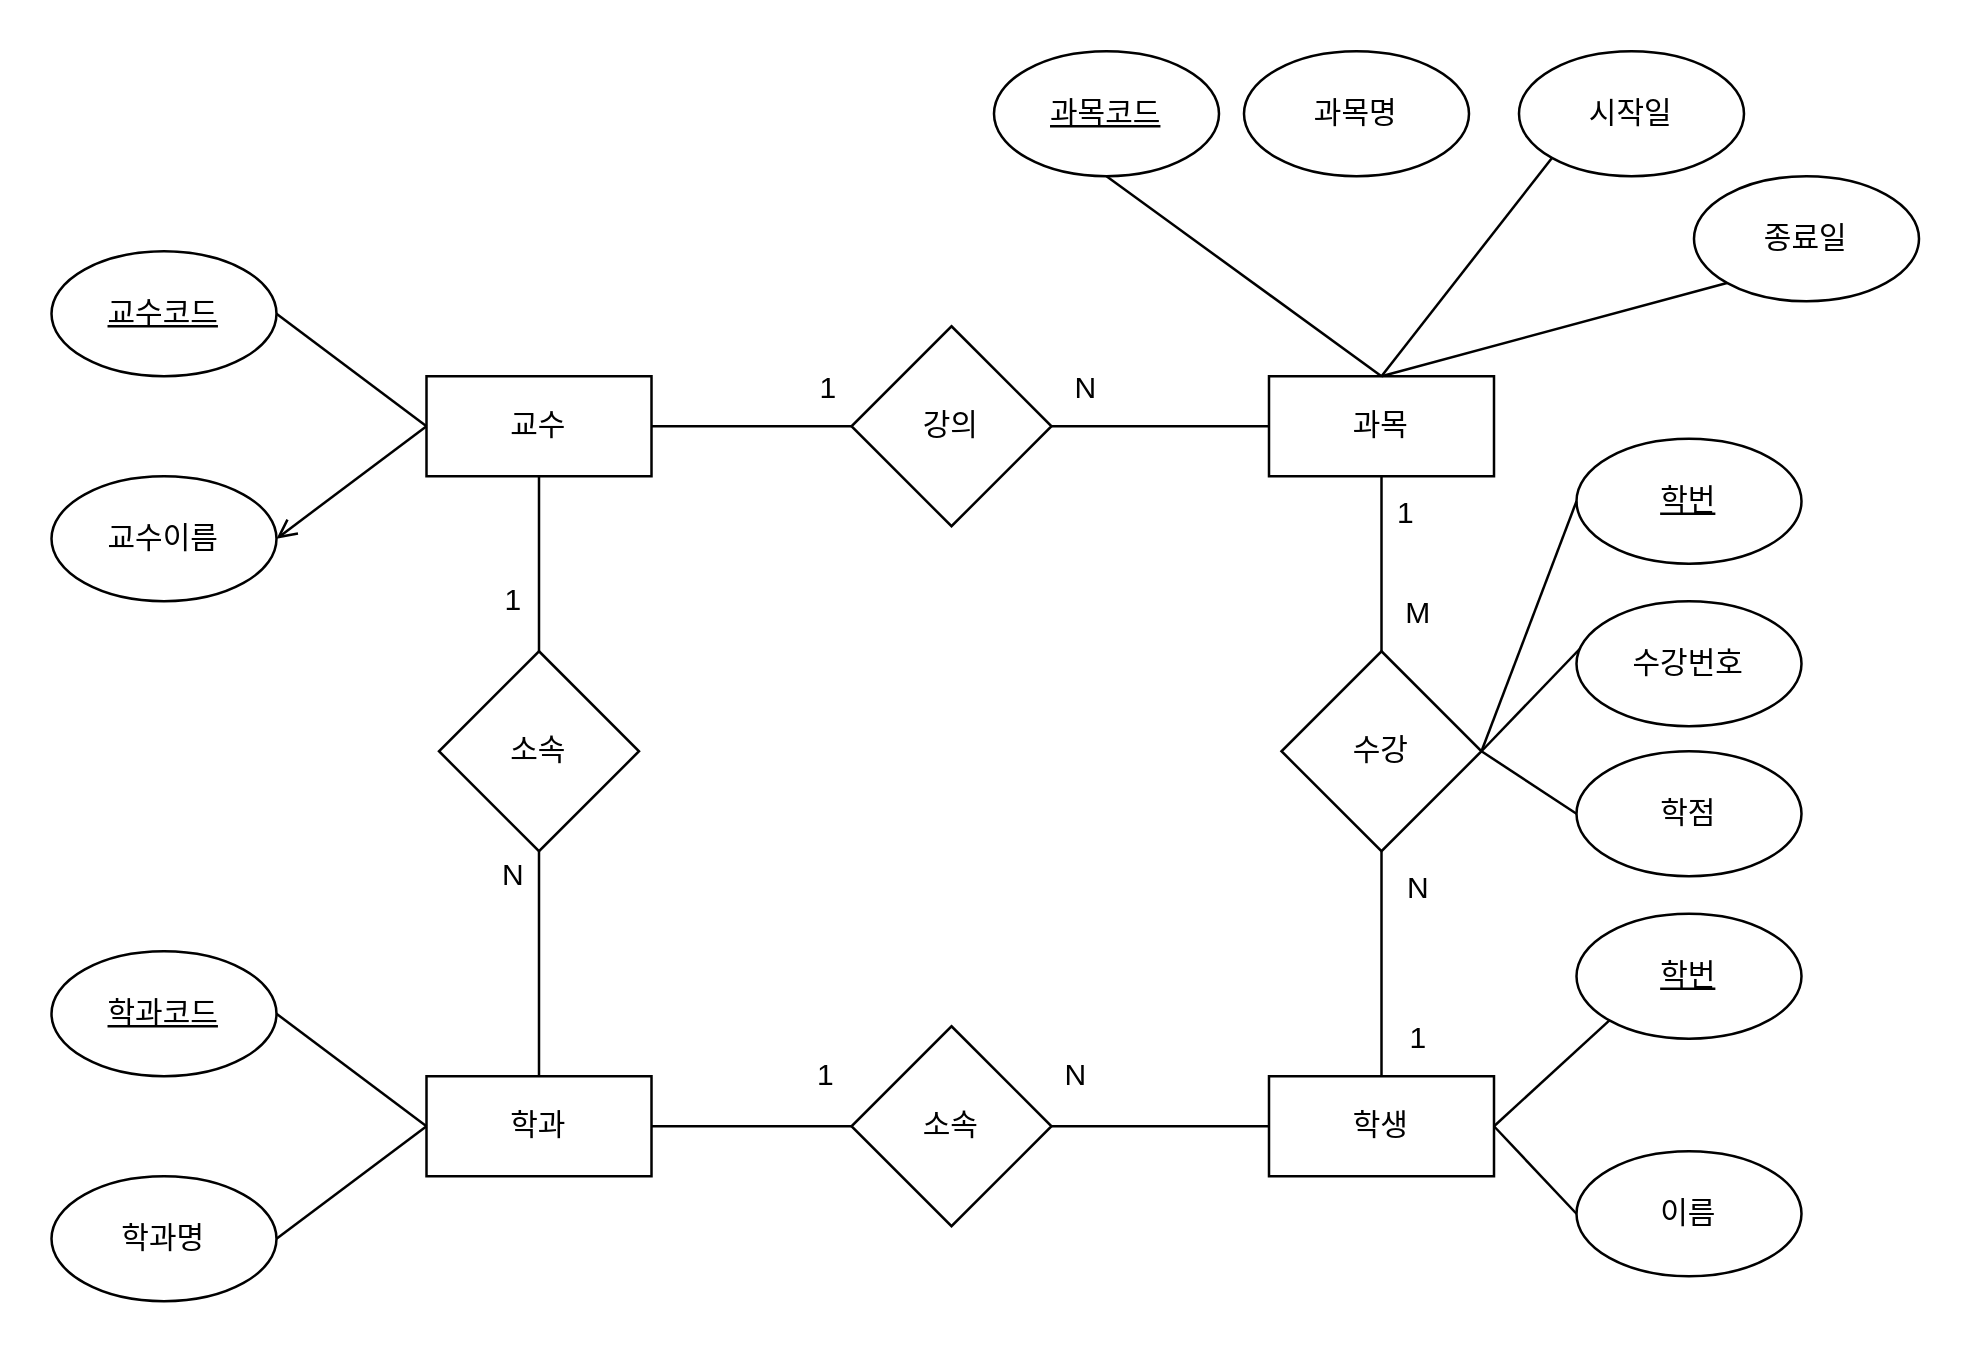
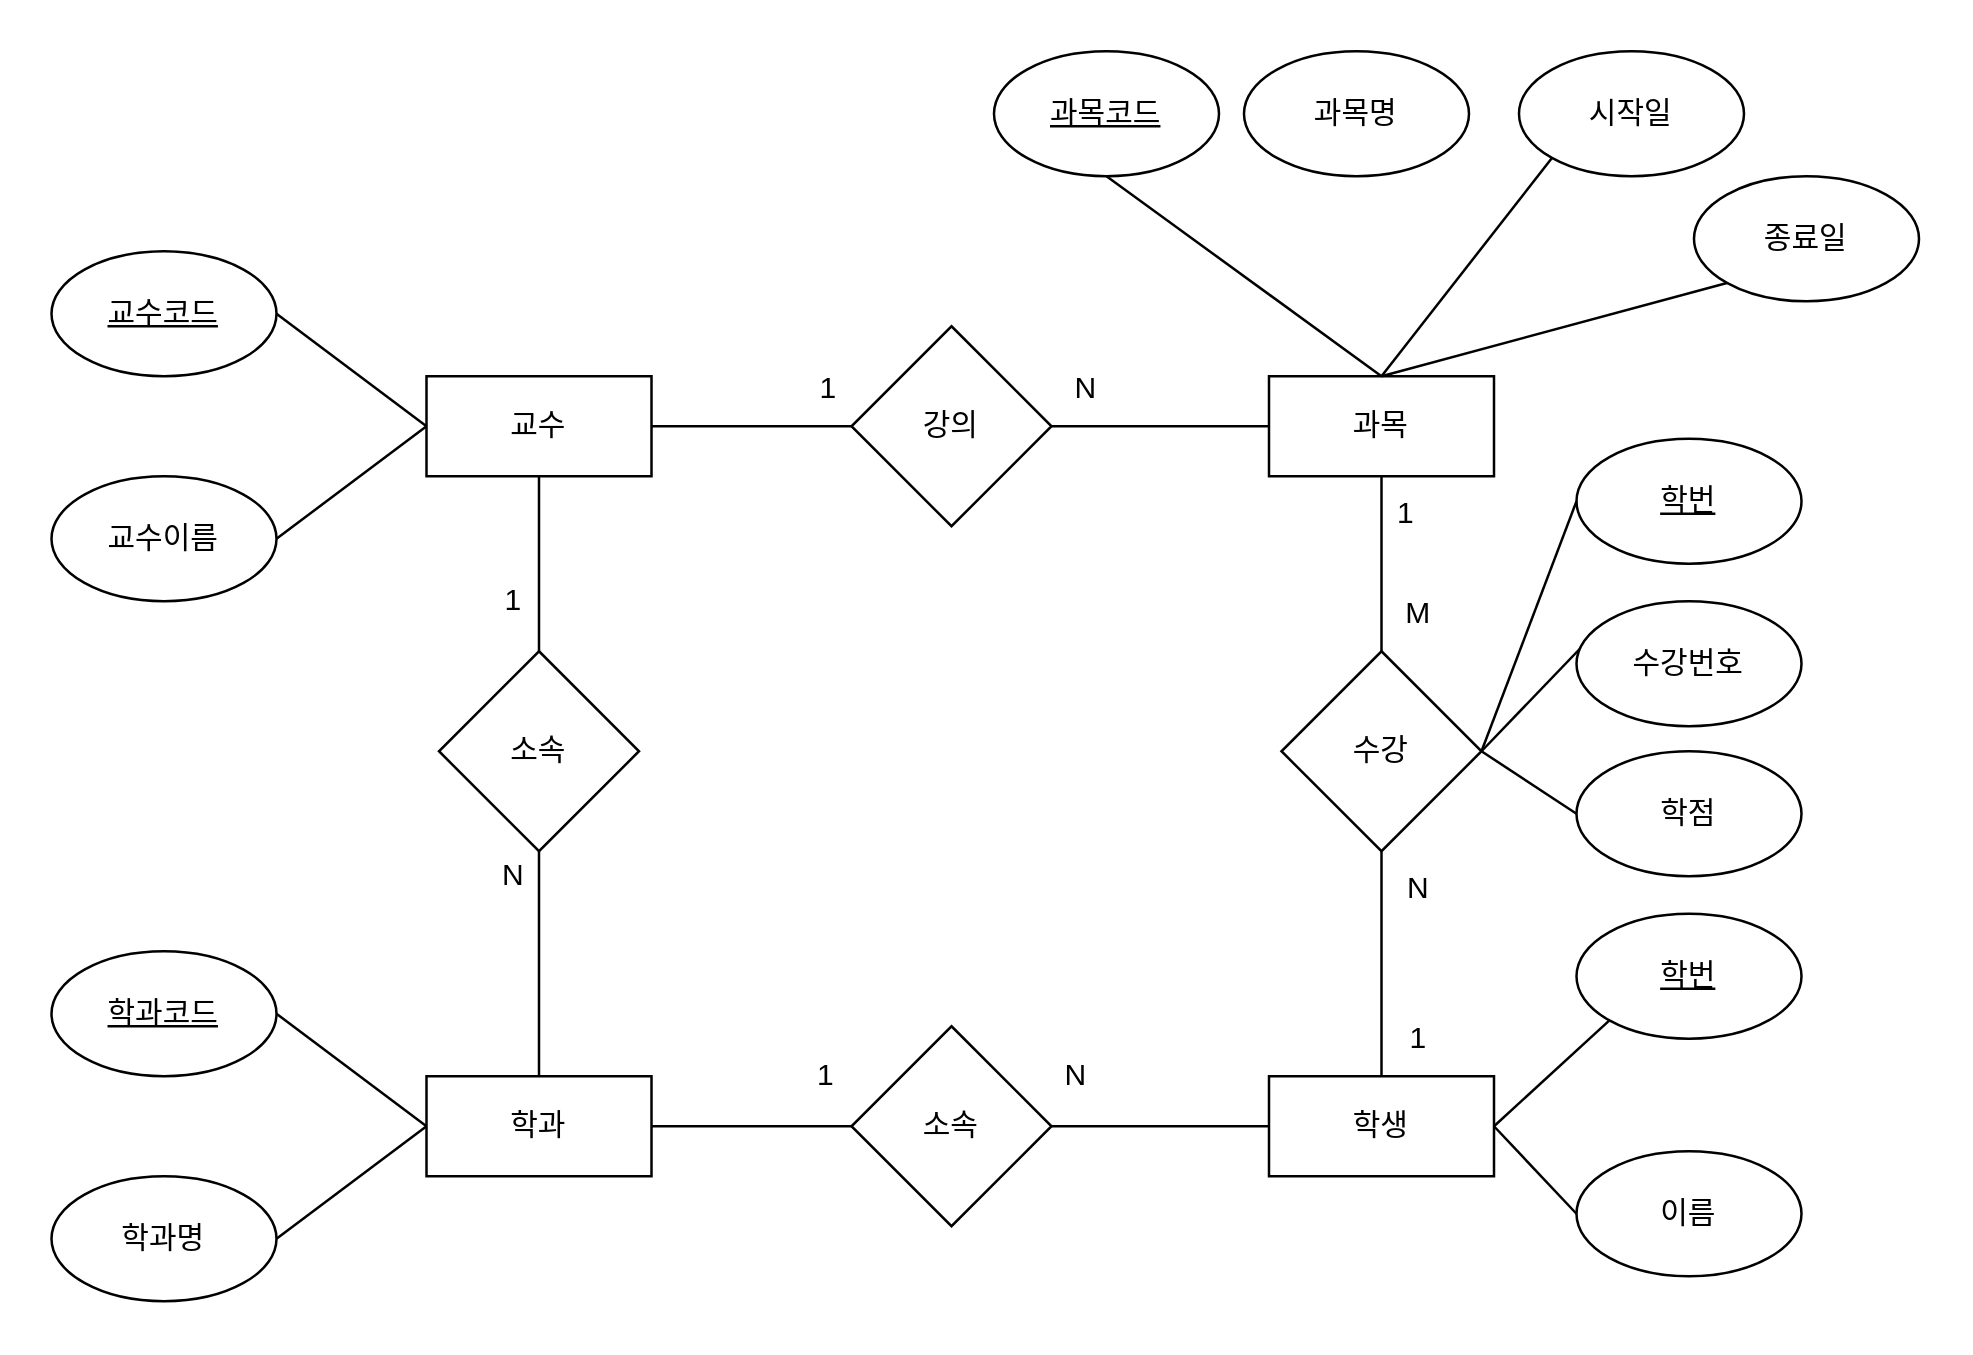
(283, 534) -> (282, 535)
